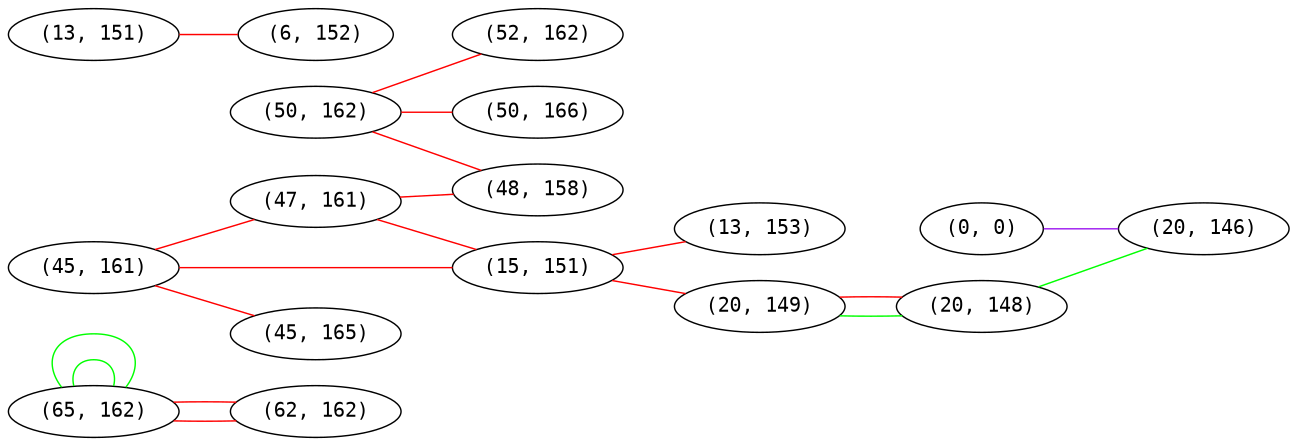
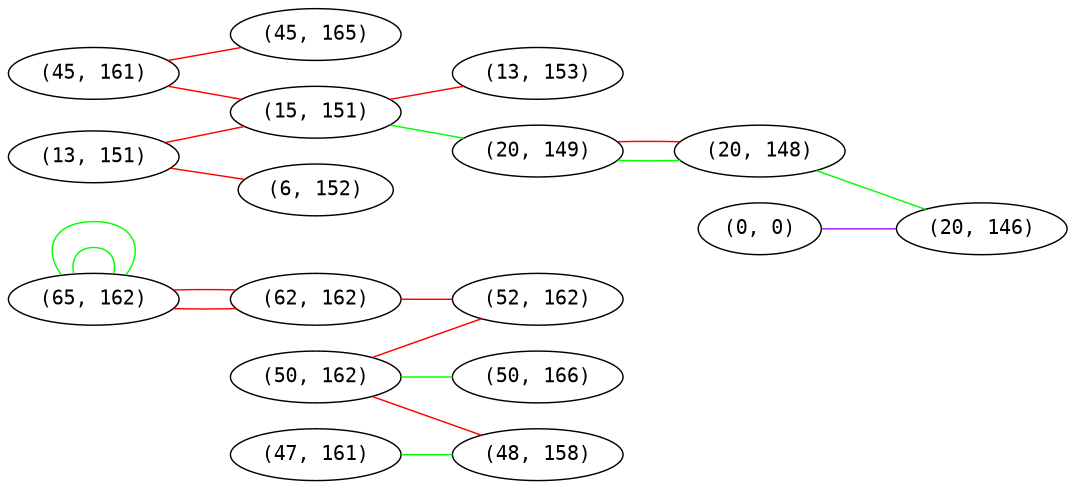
(427, 112) -> (427, 377)
(427, 196) -> (427, 455)
(205, 235) -> none
(427, 235) -> (205, 135)
(649, 287) -> (427, 132)
none -> (427, 299)
